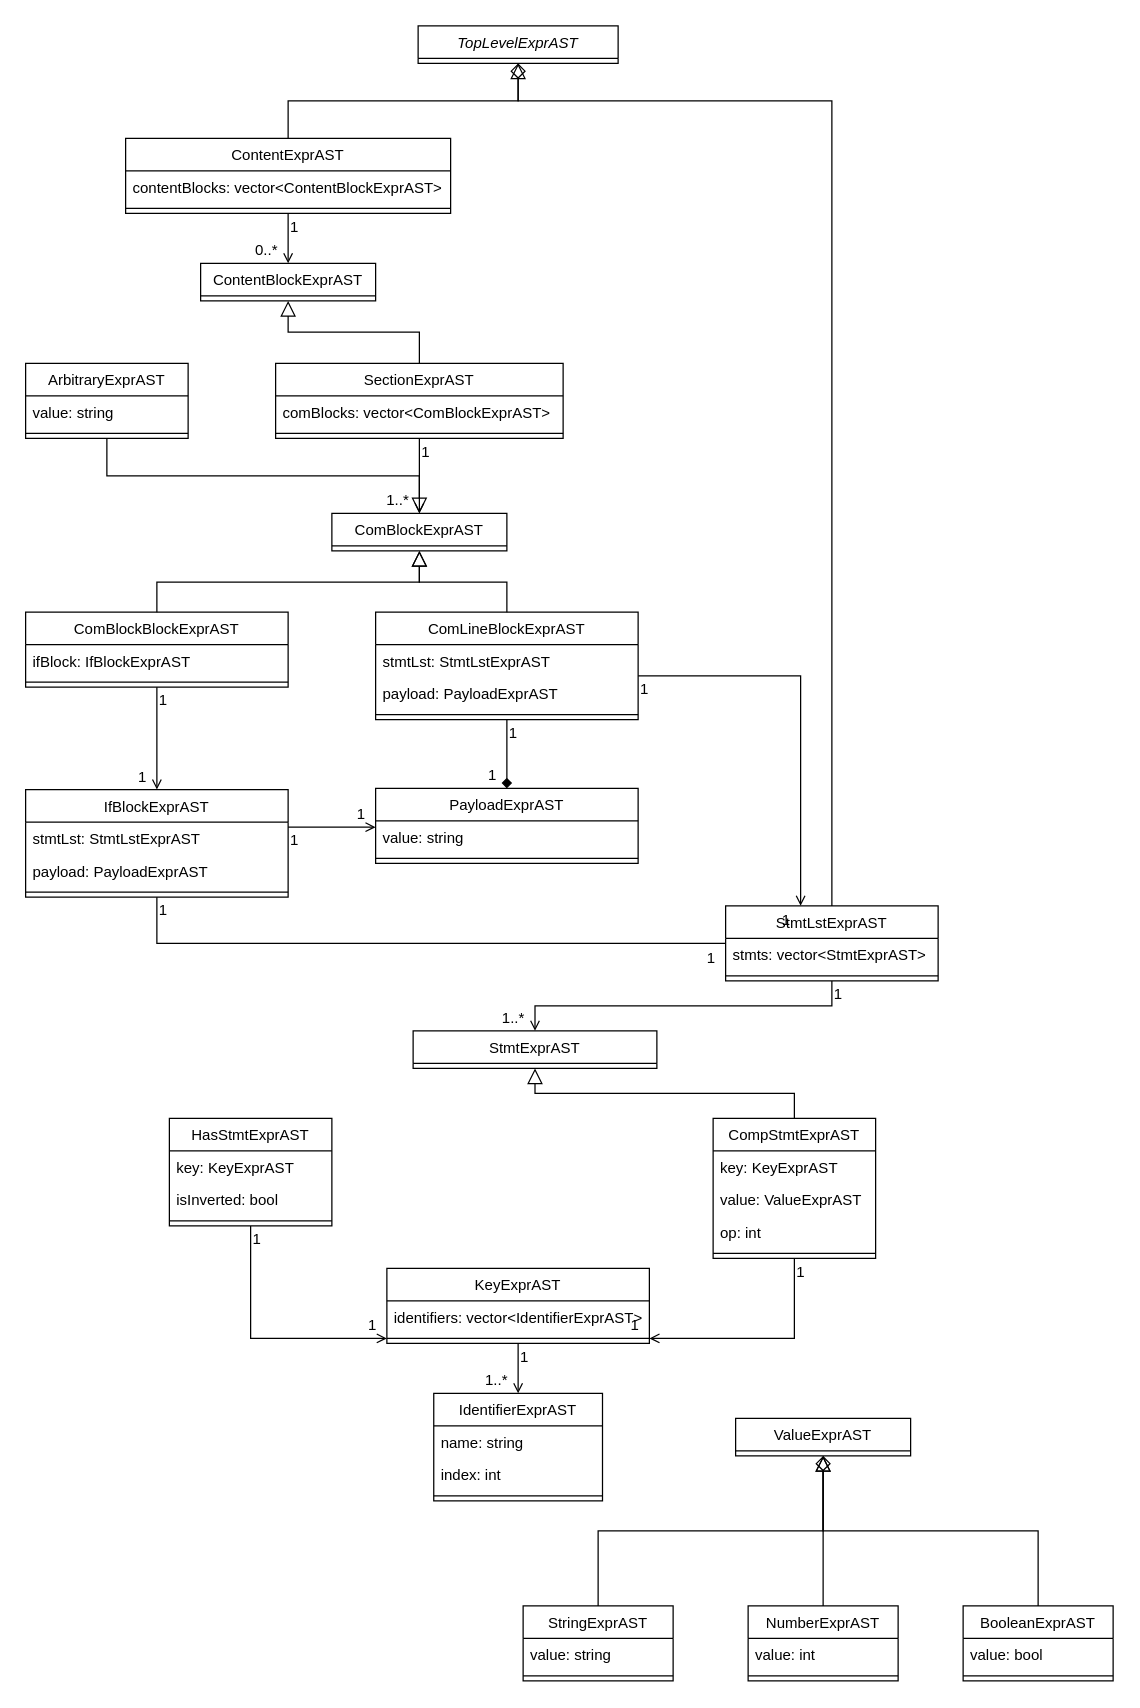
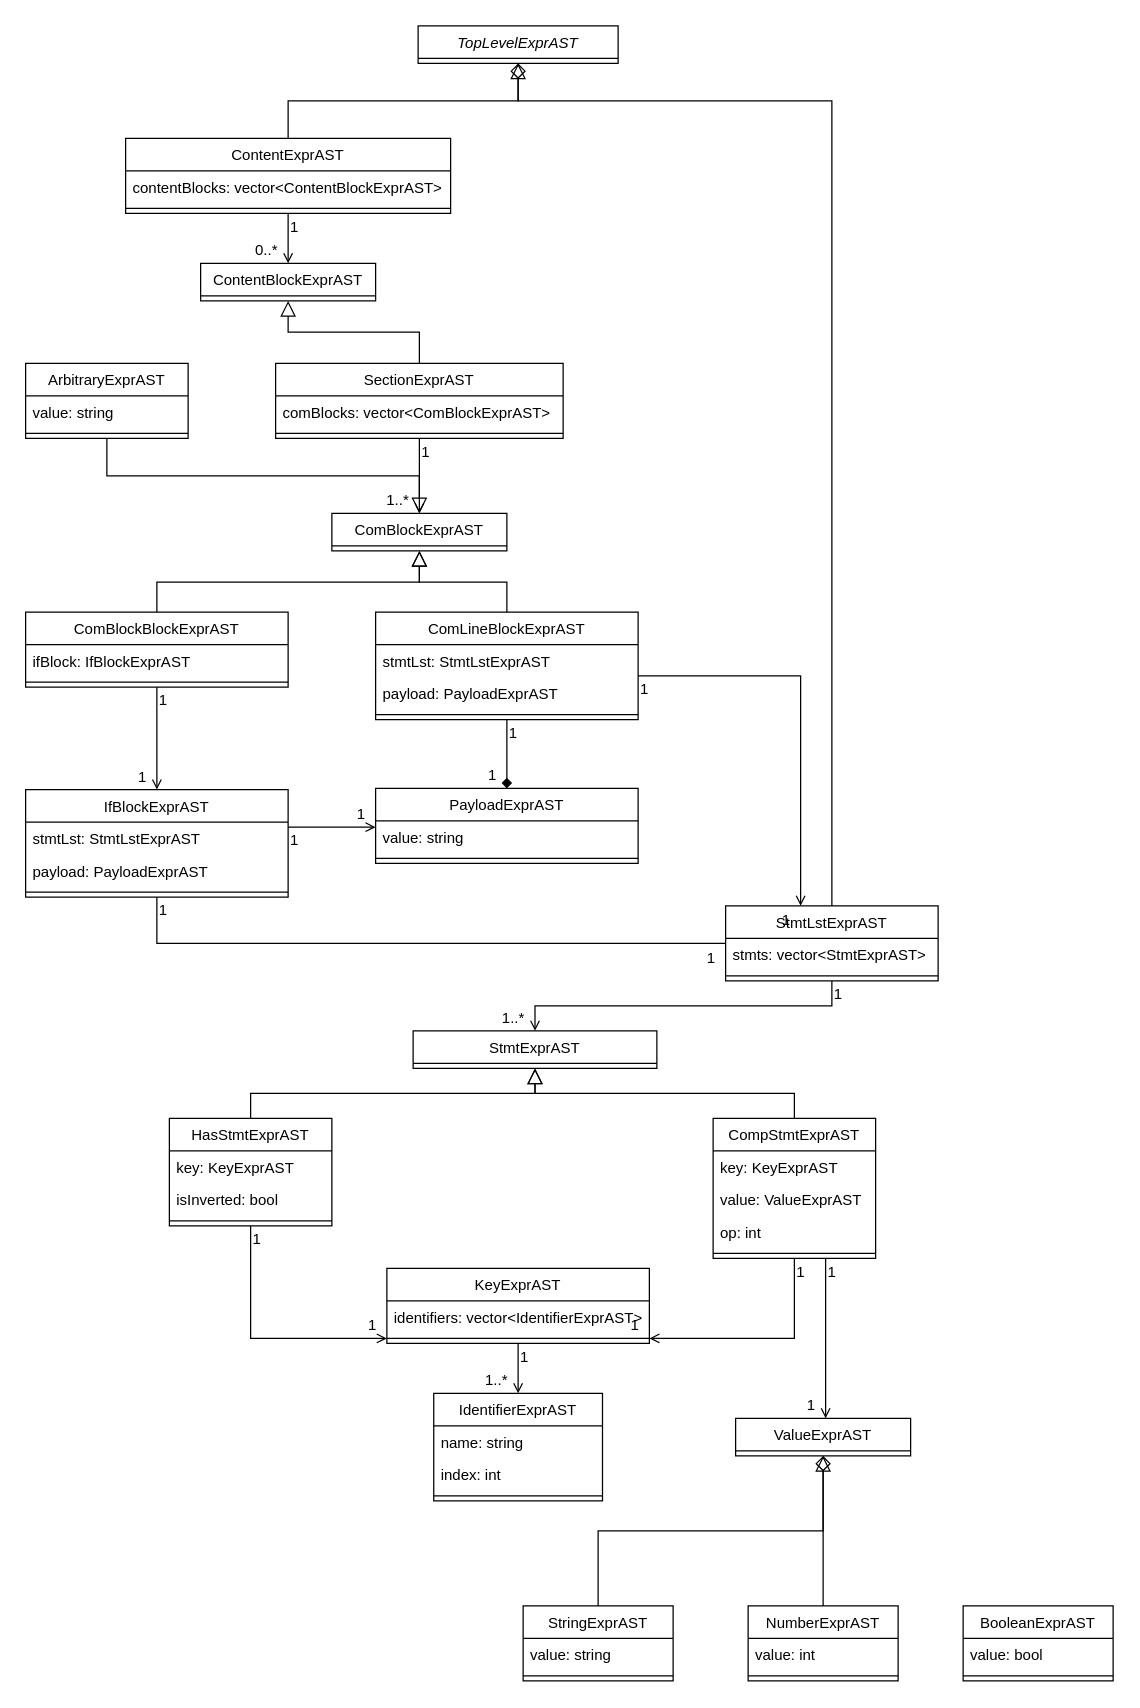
none -> (379, 1093)
none -> (826, 1338)
(969, 1531) -> none
